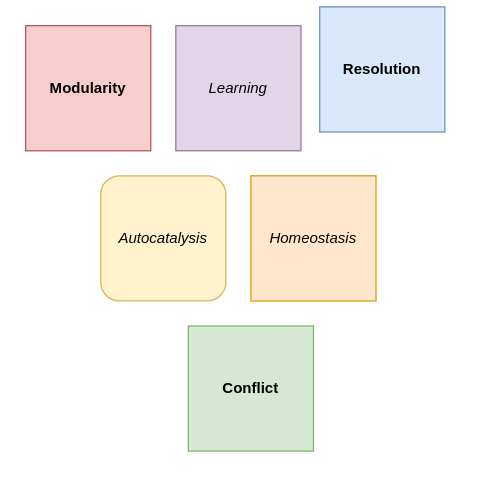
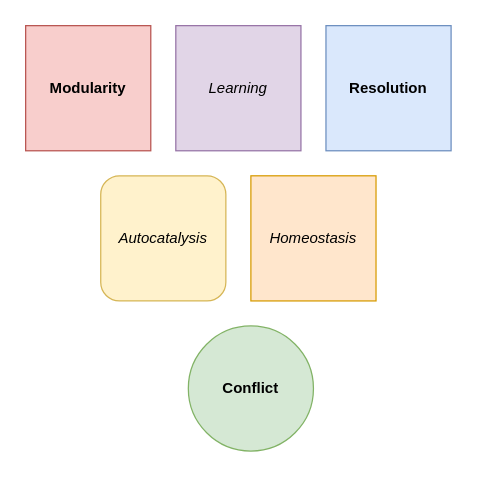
(382, 69) -> (388, 88)
(251, 388) -> (251, 388)
